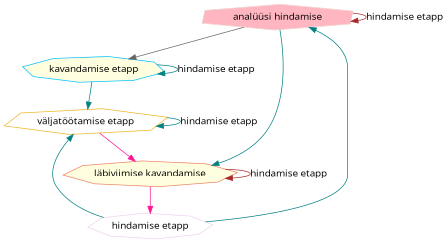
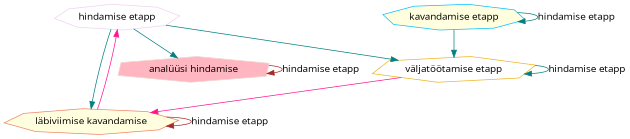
(190, 42) -> none
(277, 110) -> (100, 65)
